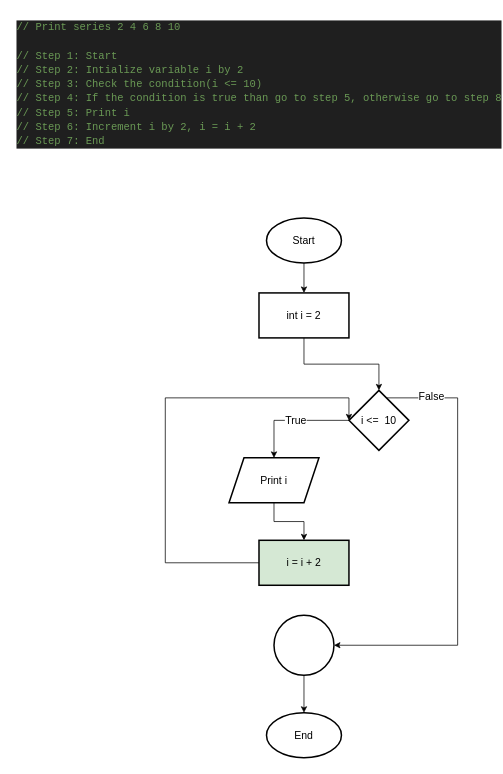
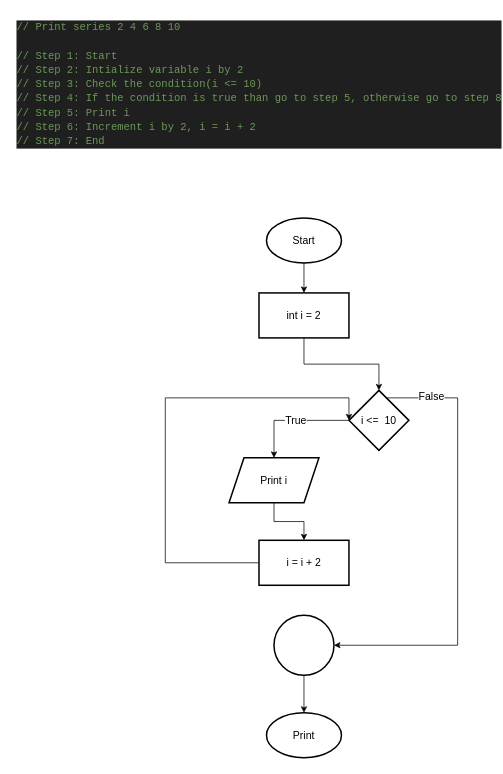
(304, 563) -> (304, 563)
(304, 735) -> (304, 735)
